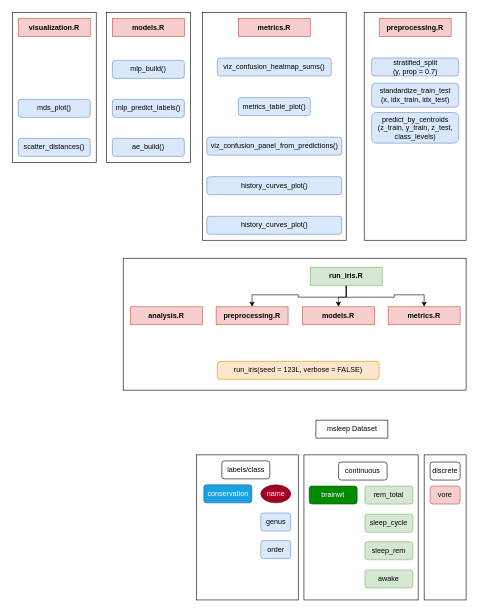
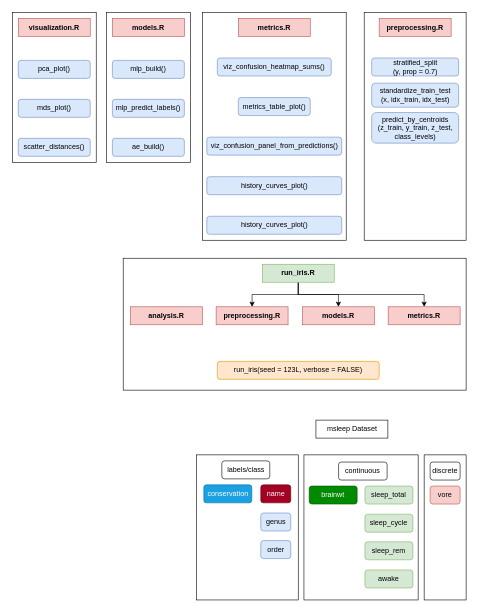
none -> (54, 69)
(347, 276) -> (299, 273)
(276, 494) -> (276, 494)
(389, 495) -> (389, 495)
